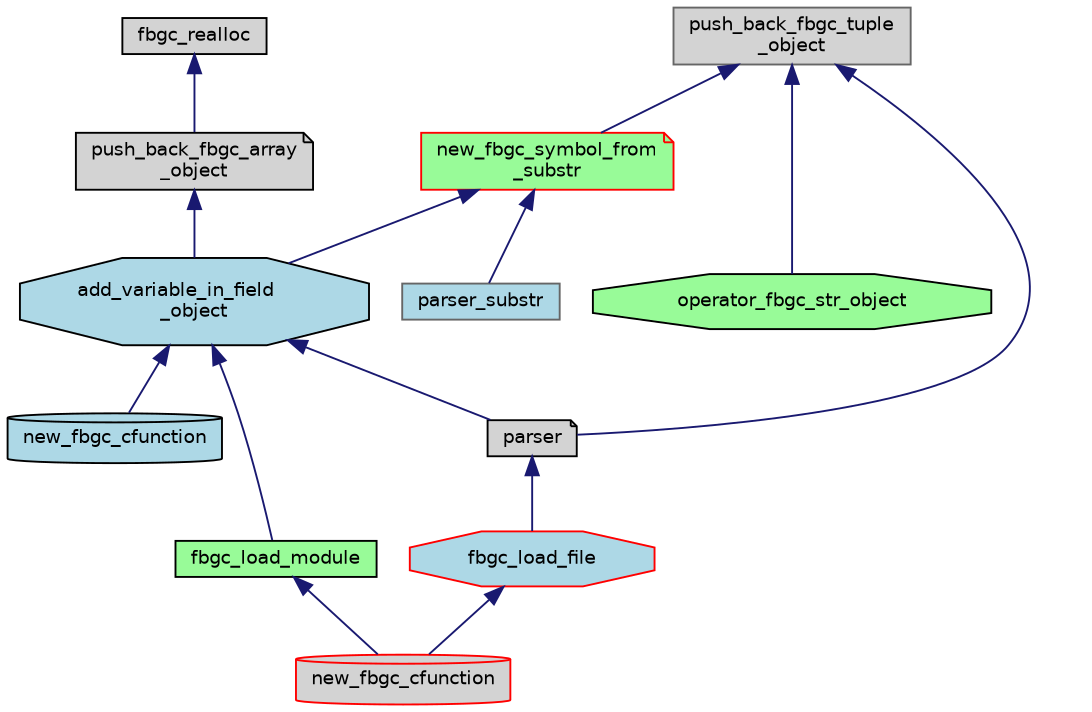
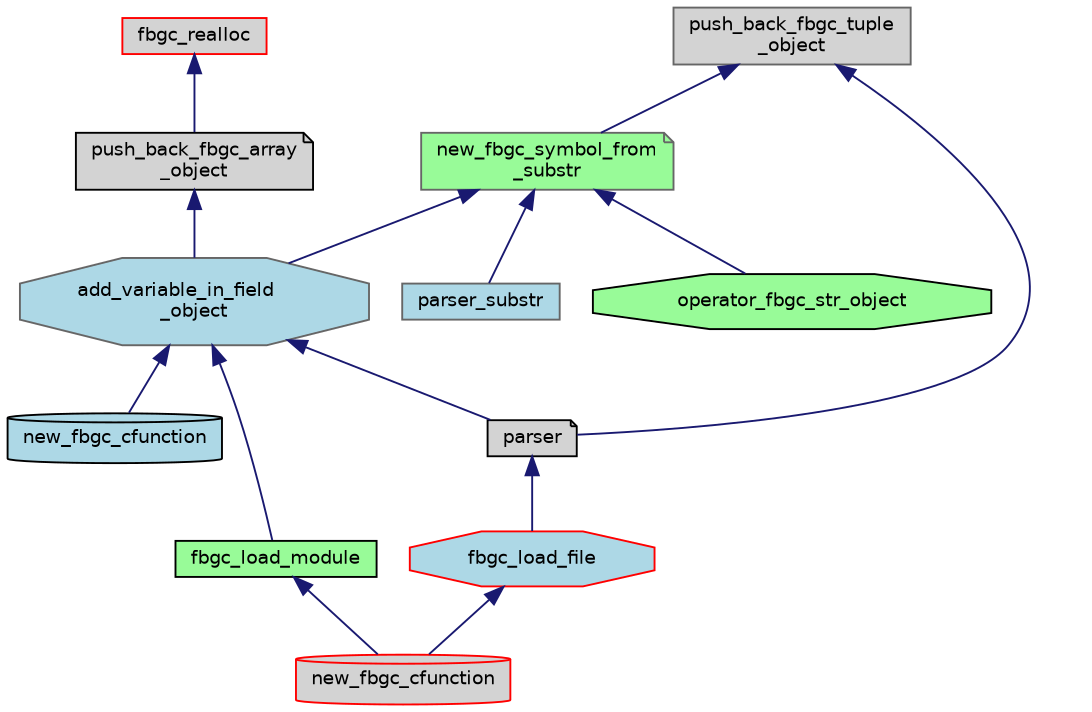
(194, 36) -> (194, 36)
(547, 161) -> (547, 161)
(792, 179) -> (678, 236)
(194, 302) -> (194, 302)
